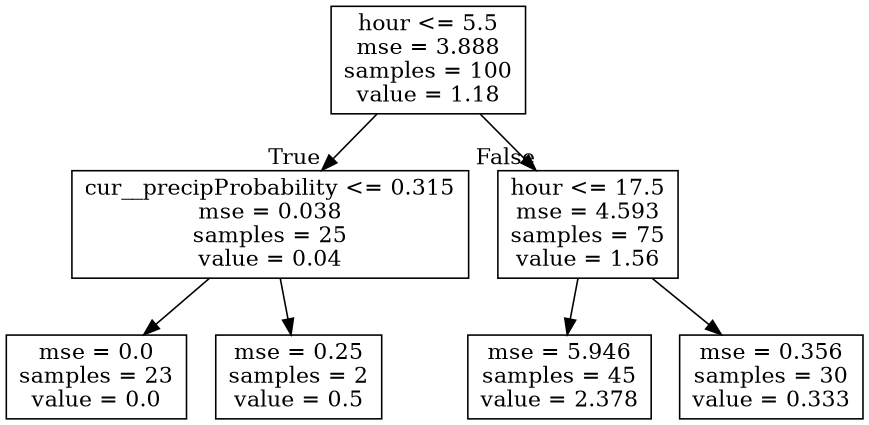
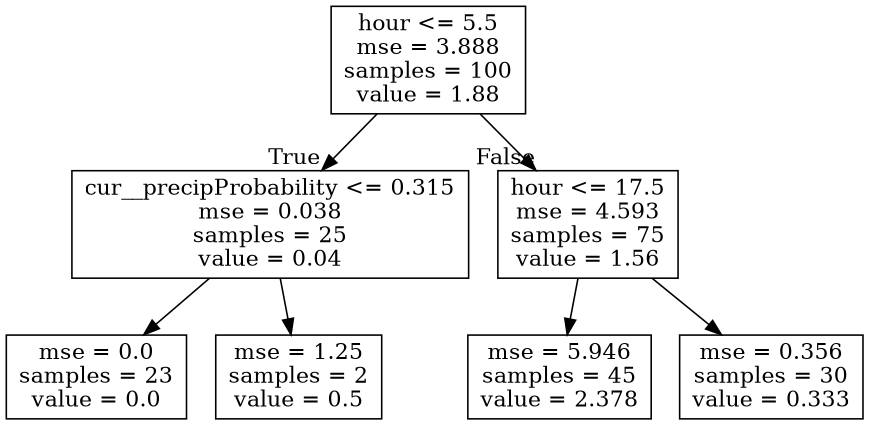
(428, 60) -> (428, 60)
(299, 377) -> (299, 377)
